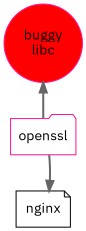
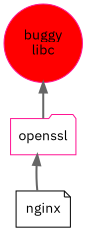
(50, 168) -> (37, 178)
